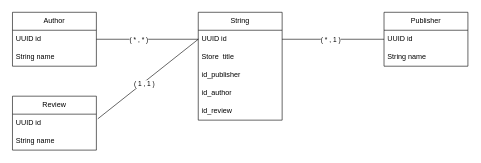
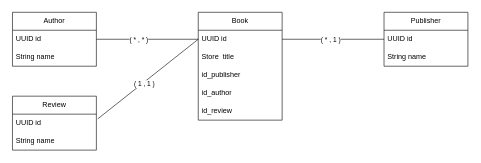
(240, 21) -> (240, 21)
